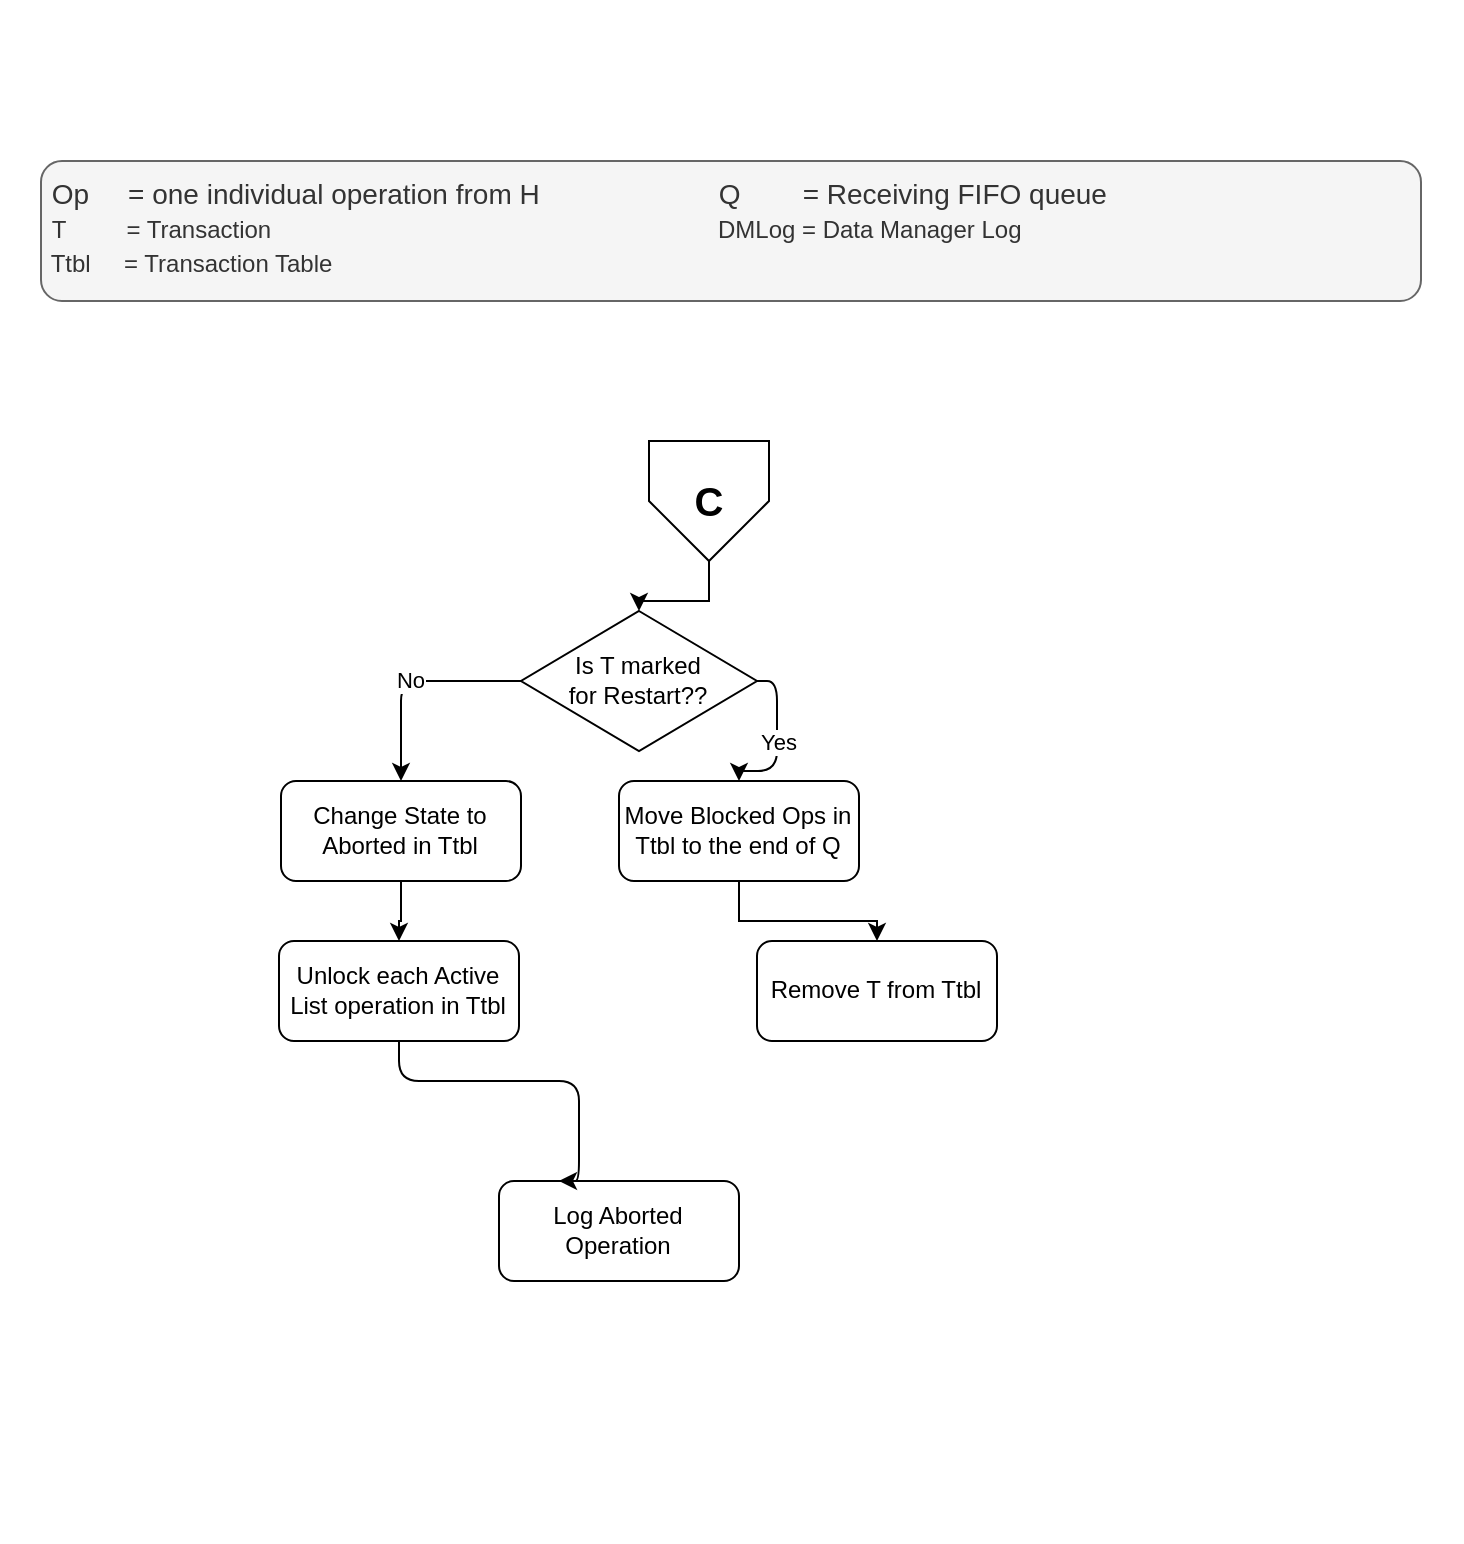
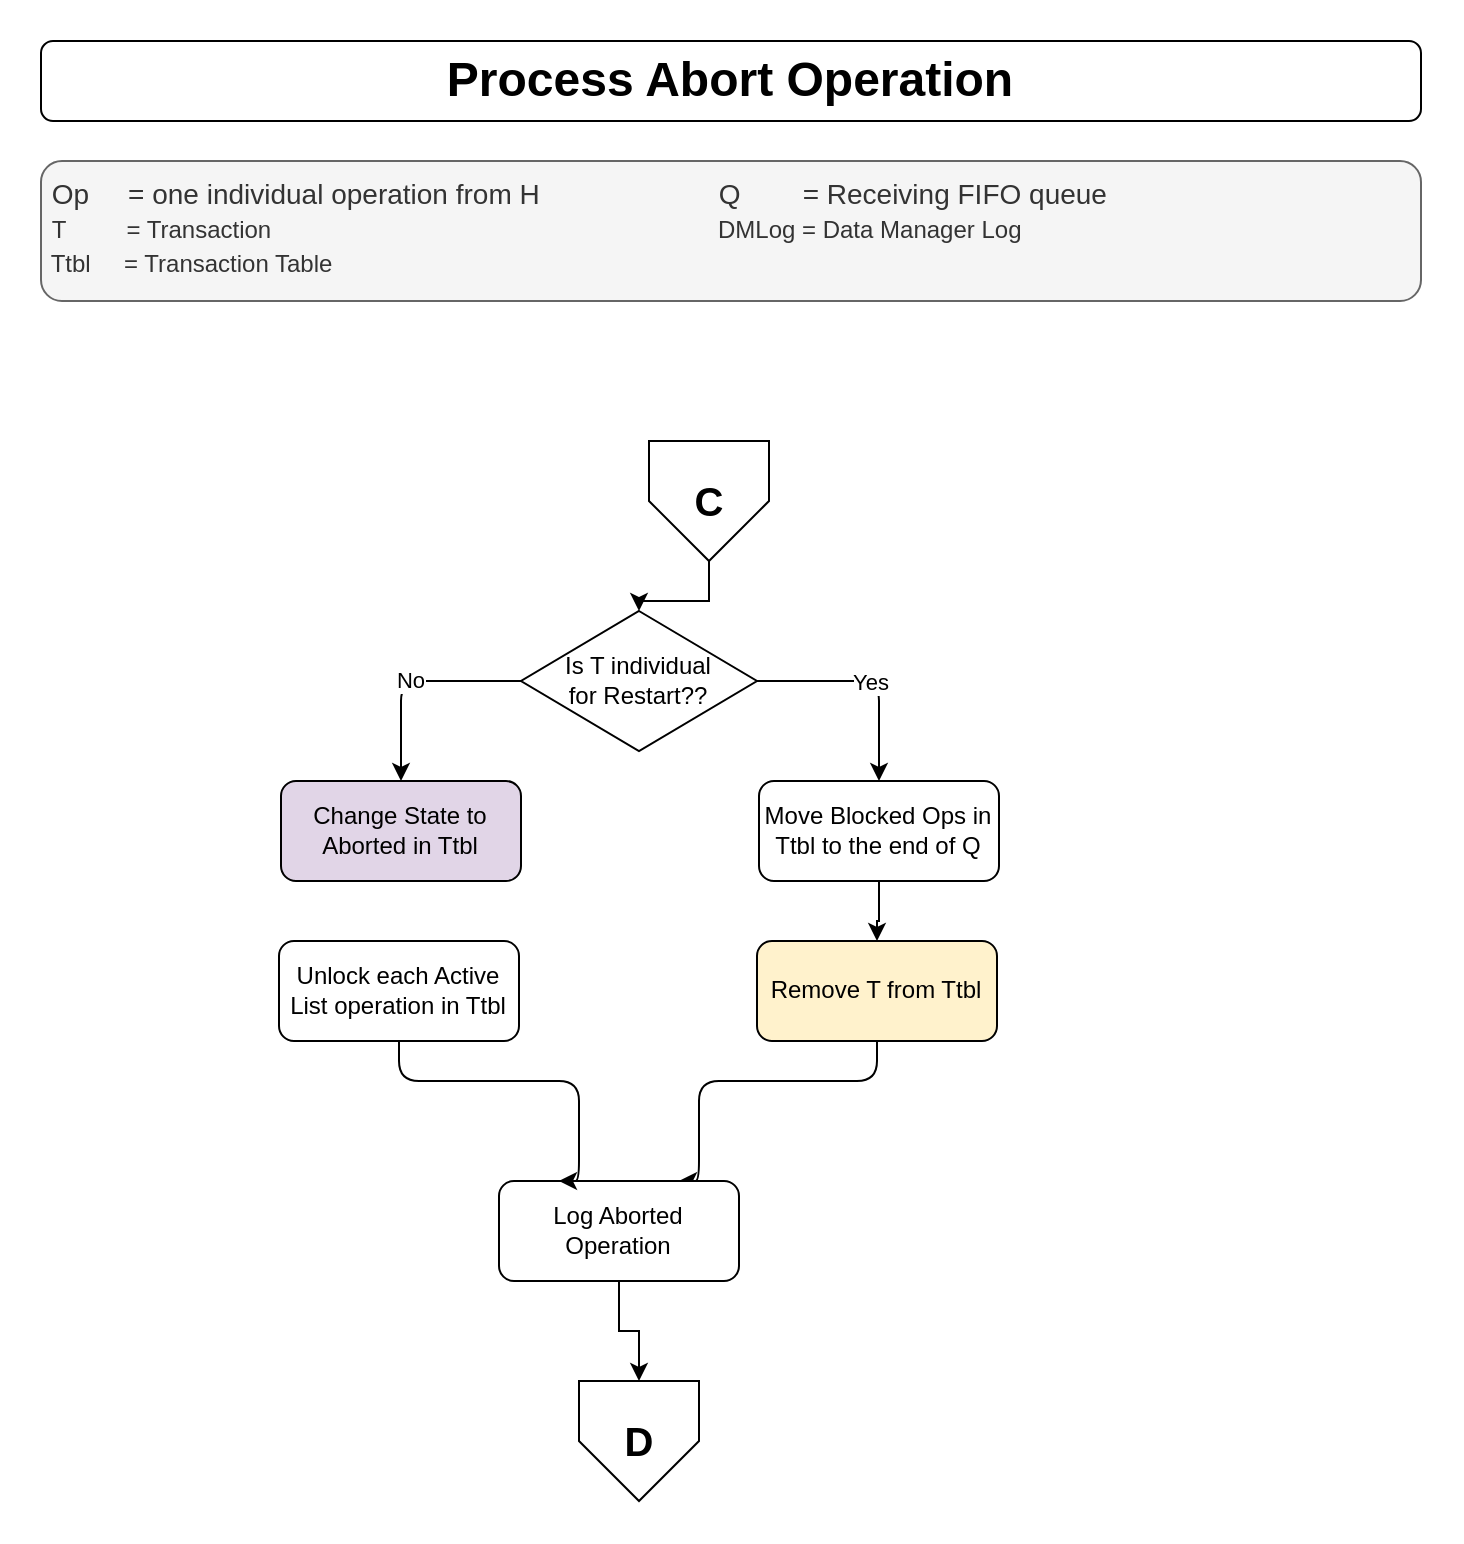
none -> (731, 81)
(639, 681) -> (639, 681)
(401, 831) -> (401, 831)
(739, 831) -> (879, 831)
(401, 905) -> none
(877, 991) -> (877, 991)
none -> (758, 1081)
none -> (622, 1331)
none -> (639, 1441)
